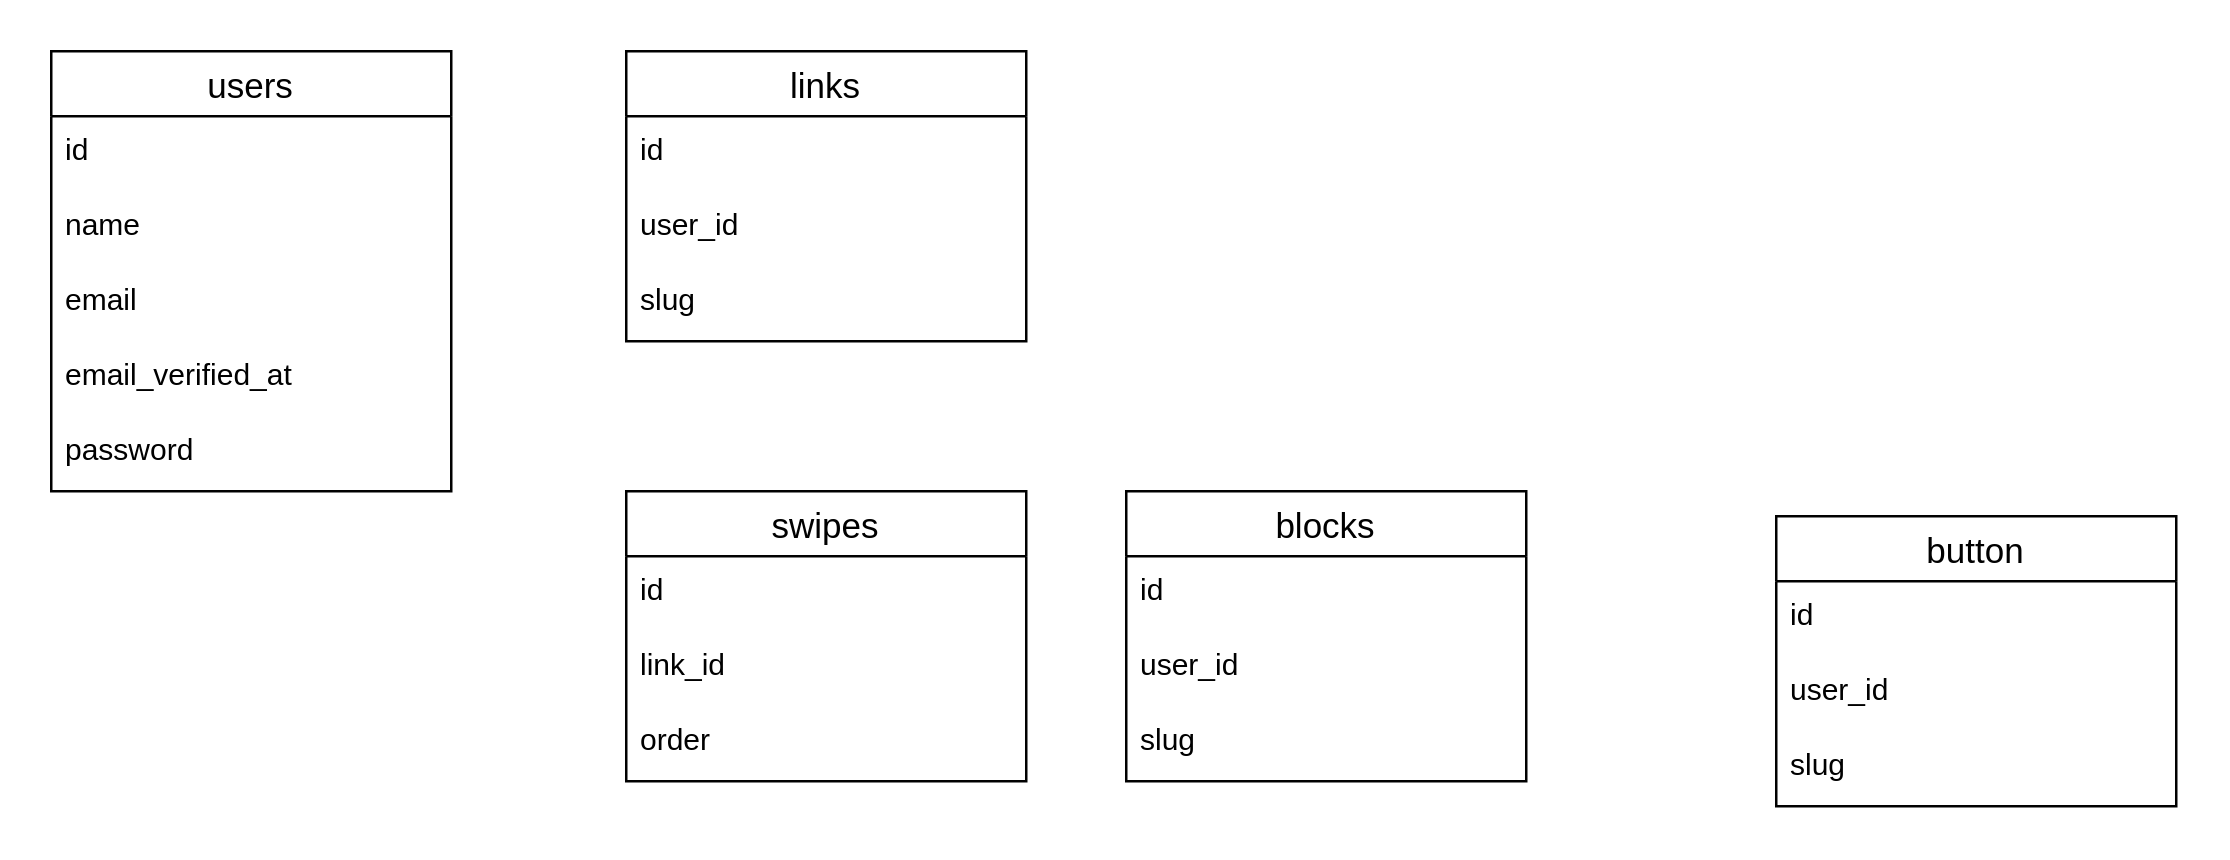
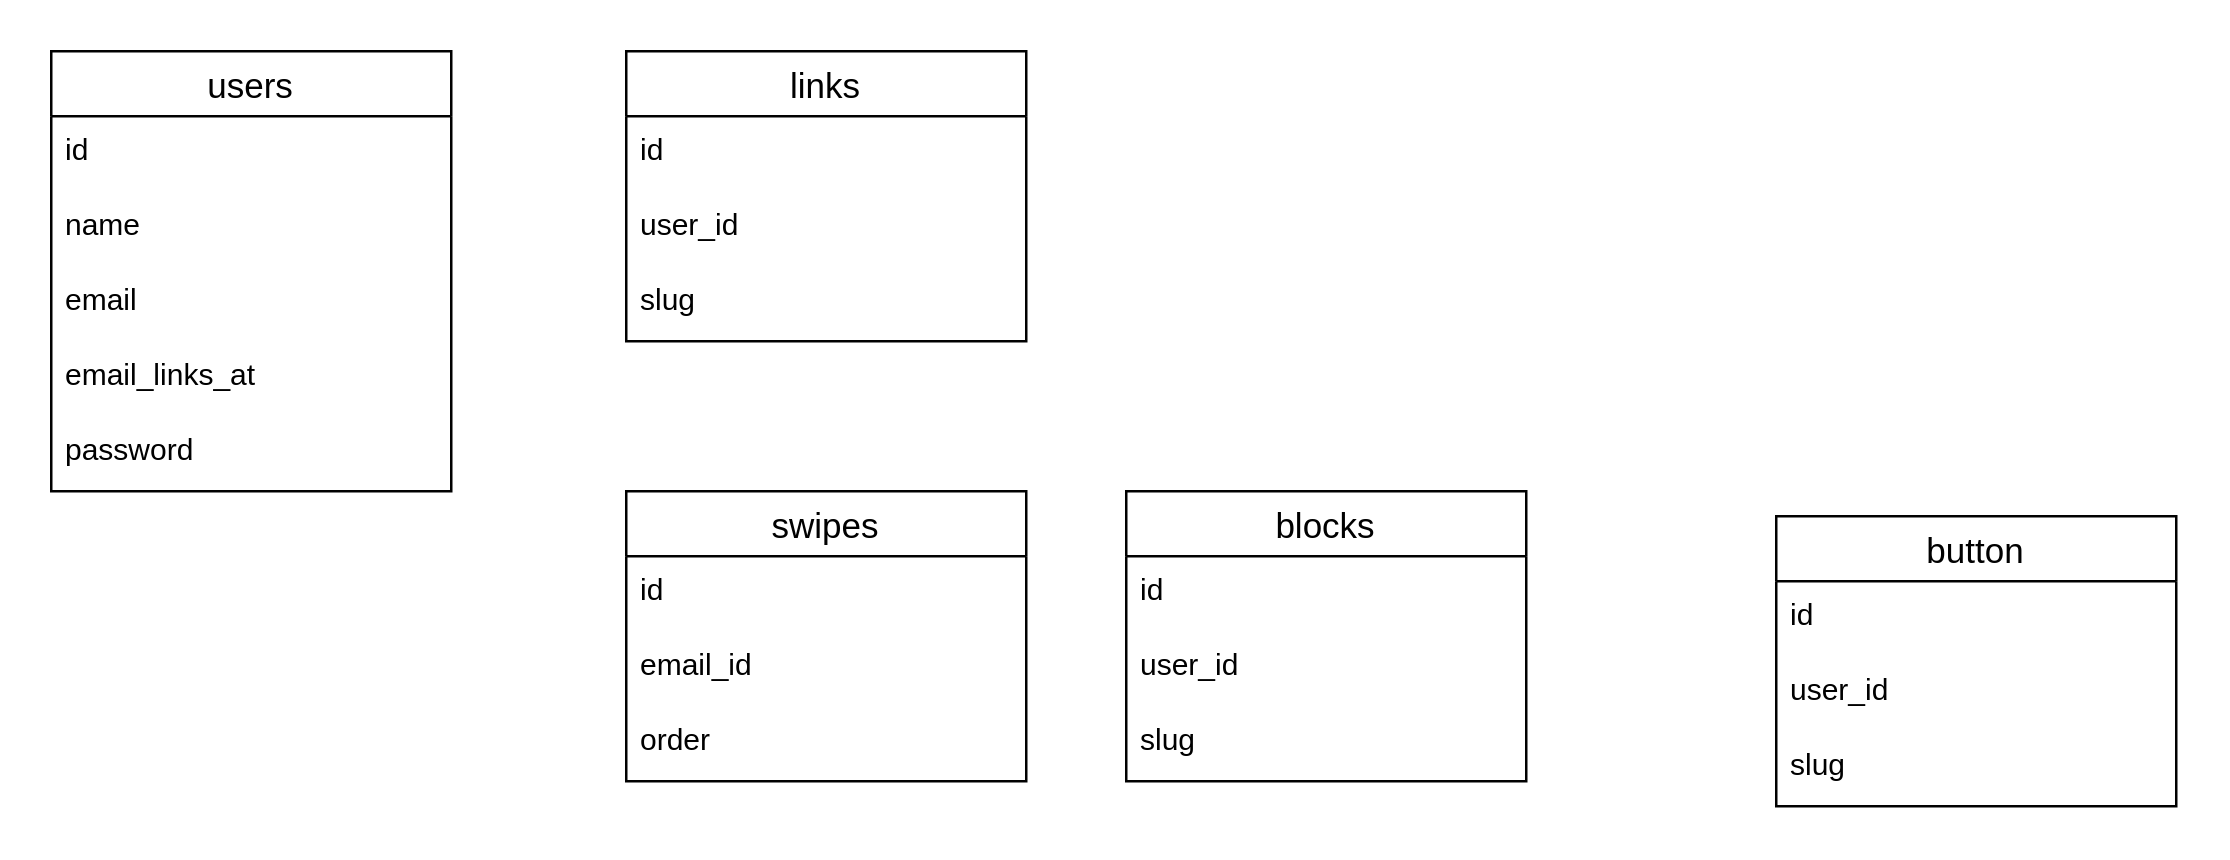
(192, 375) -> (167, 375)
(687, 665) -> (696, 665)
